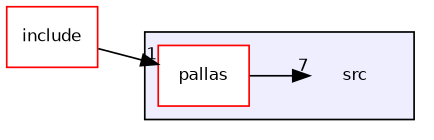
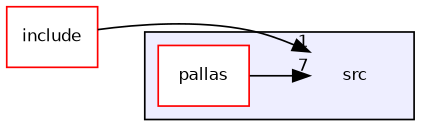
(120, 54) -> (197, 24)
